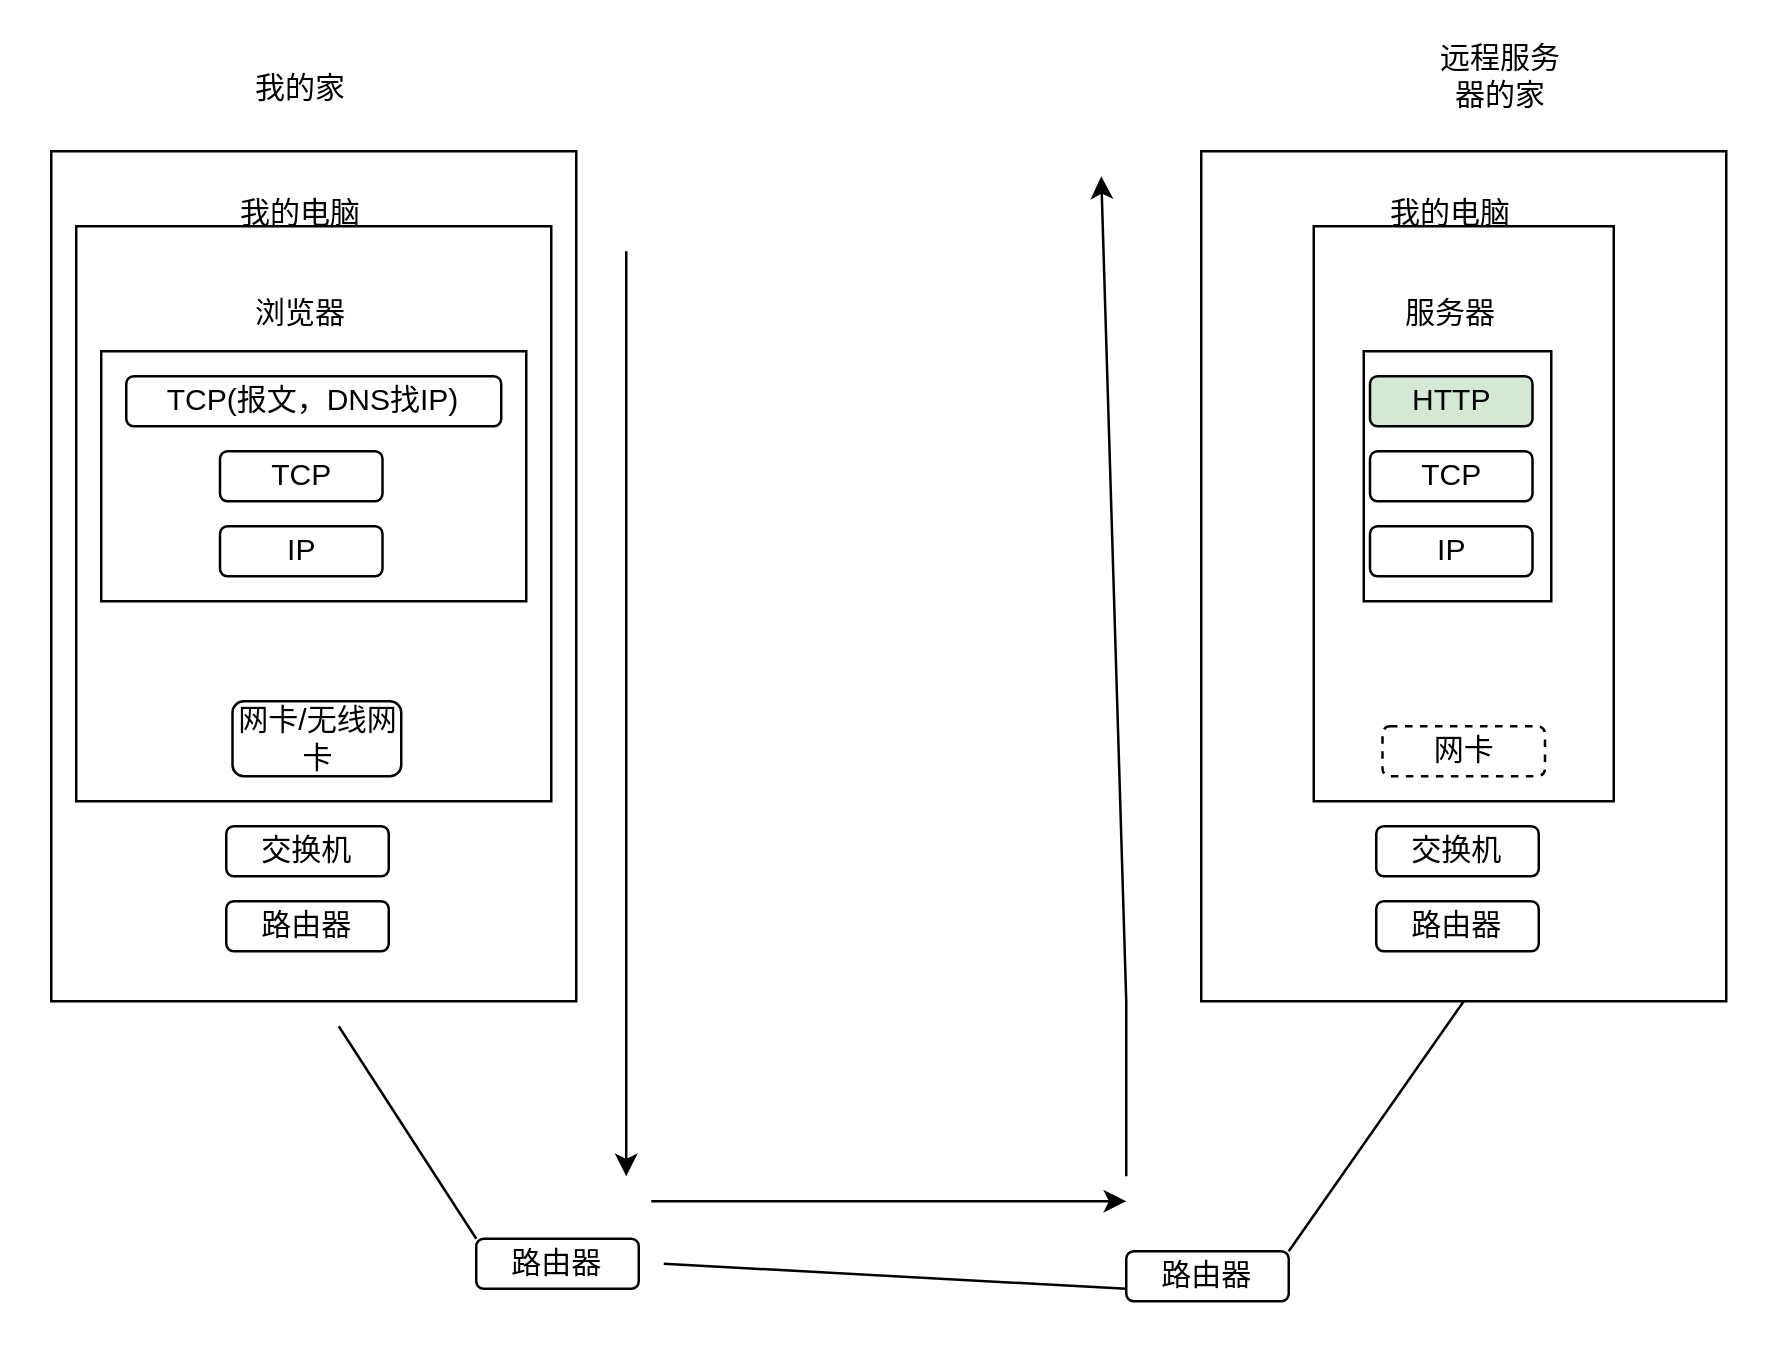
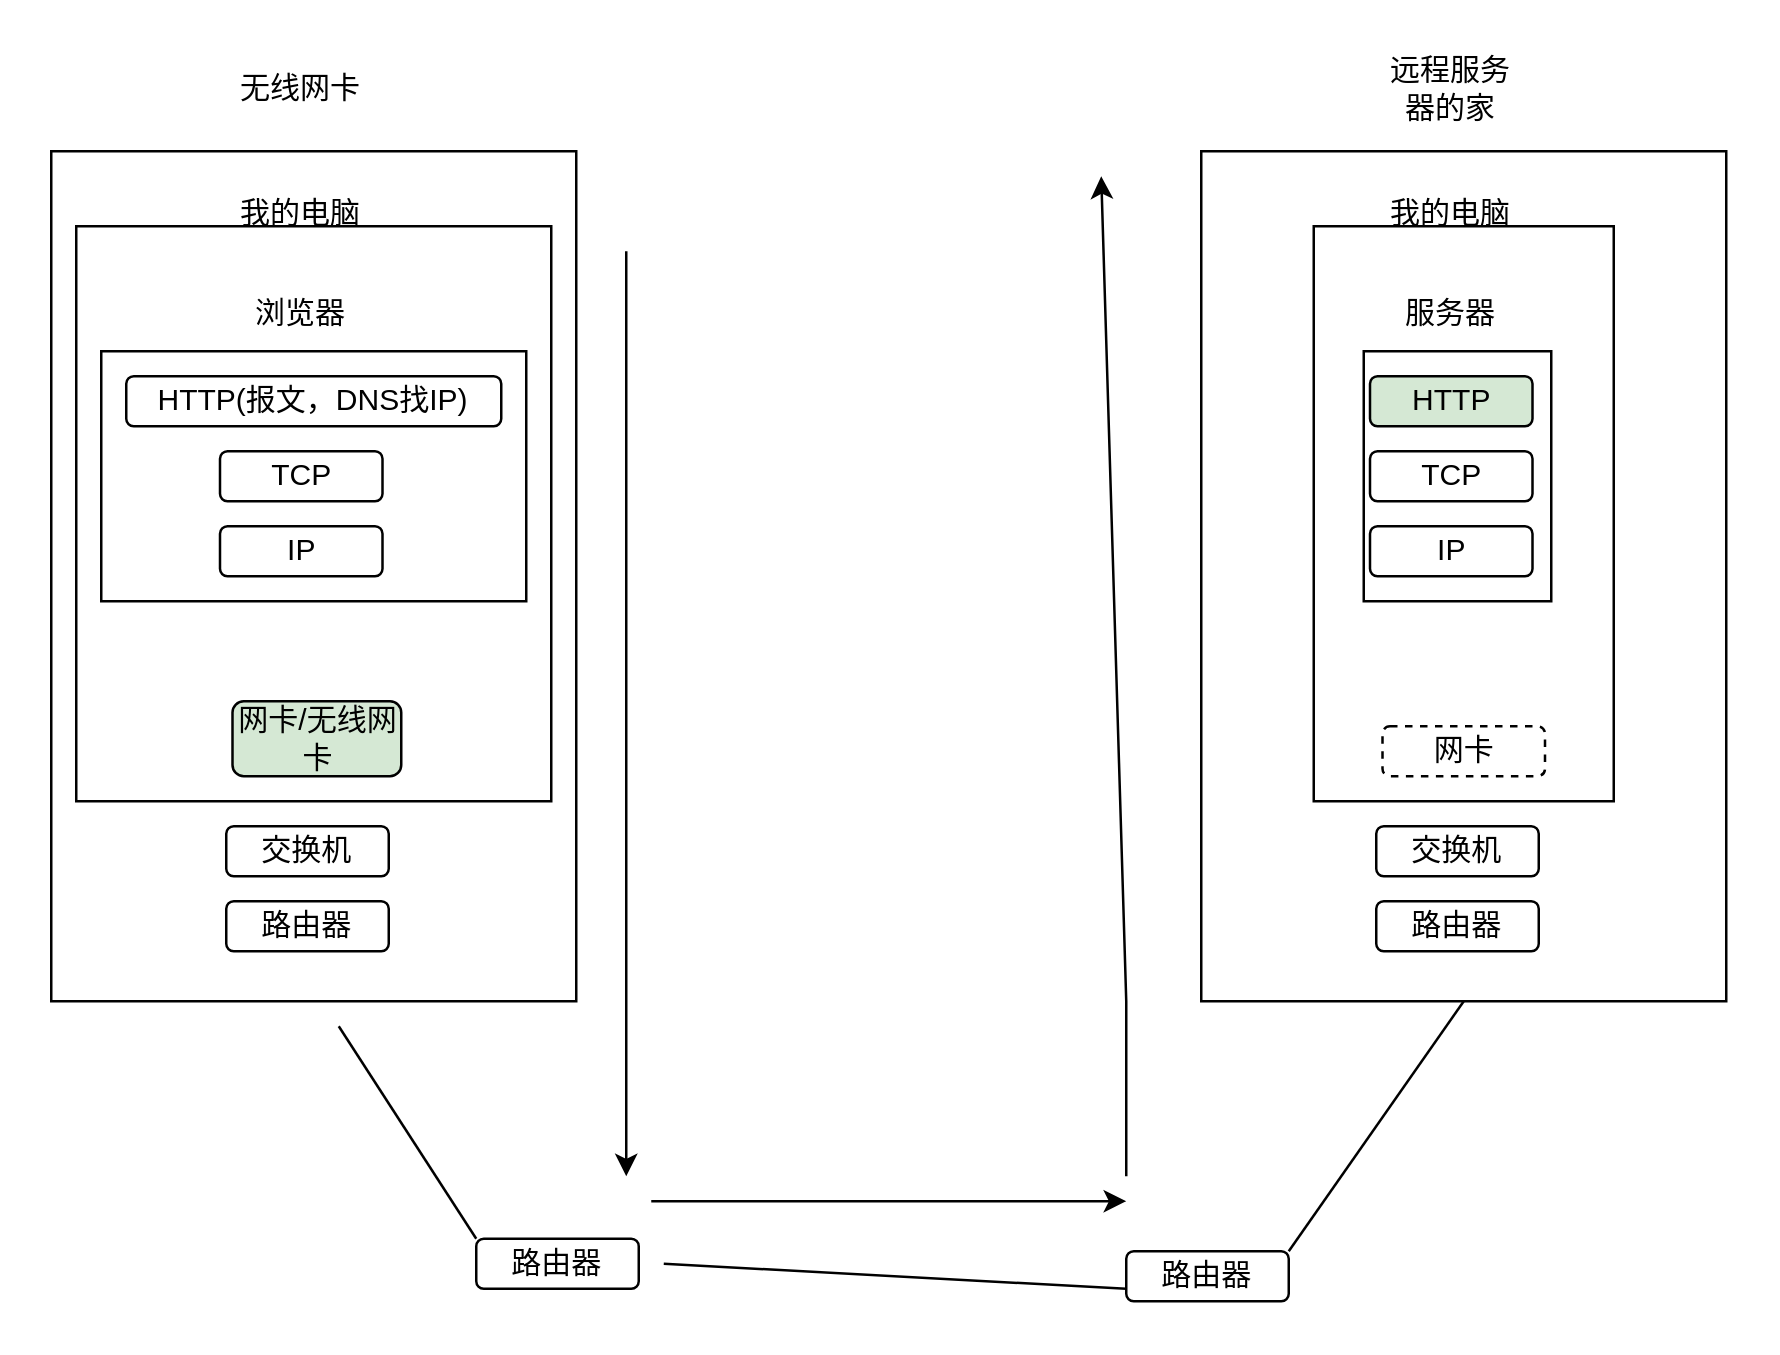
(1501, 76) -> (1451, 89)
(301, 89) -> (301, 89)
(314, 401) -> (314, 401)
(317, 739) -> (317, 739)
